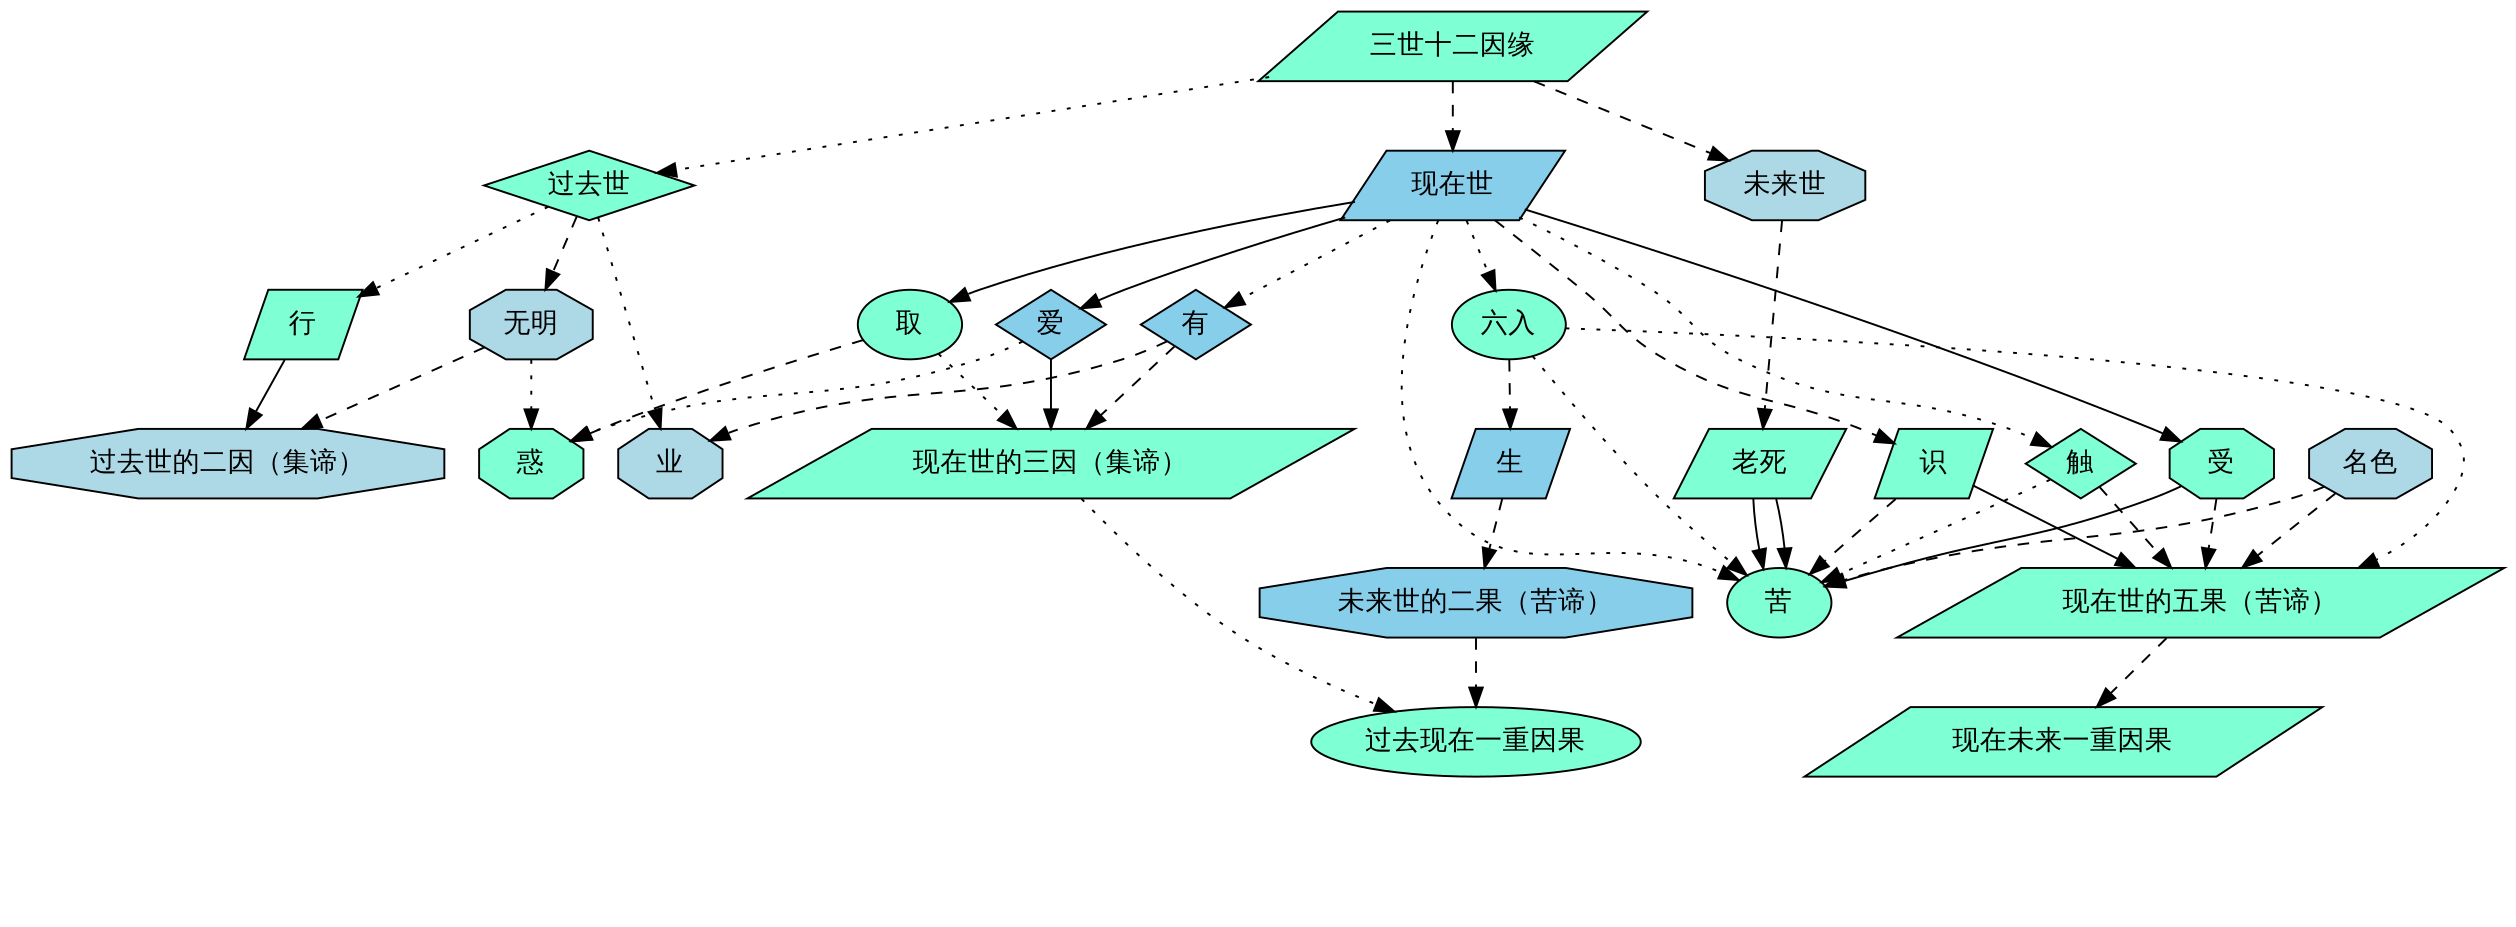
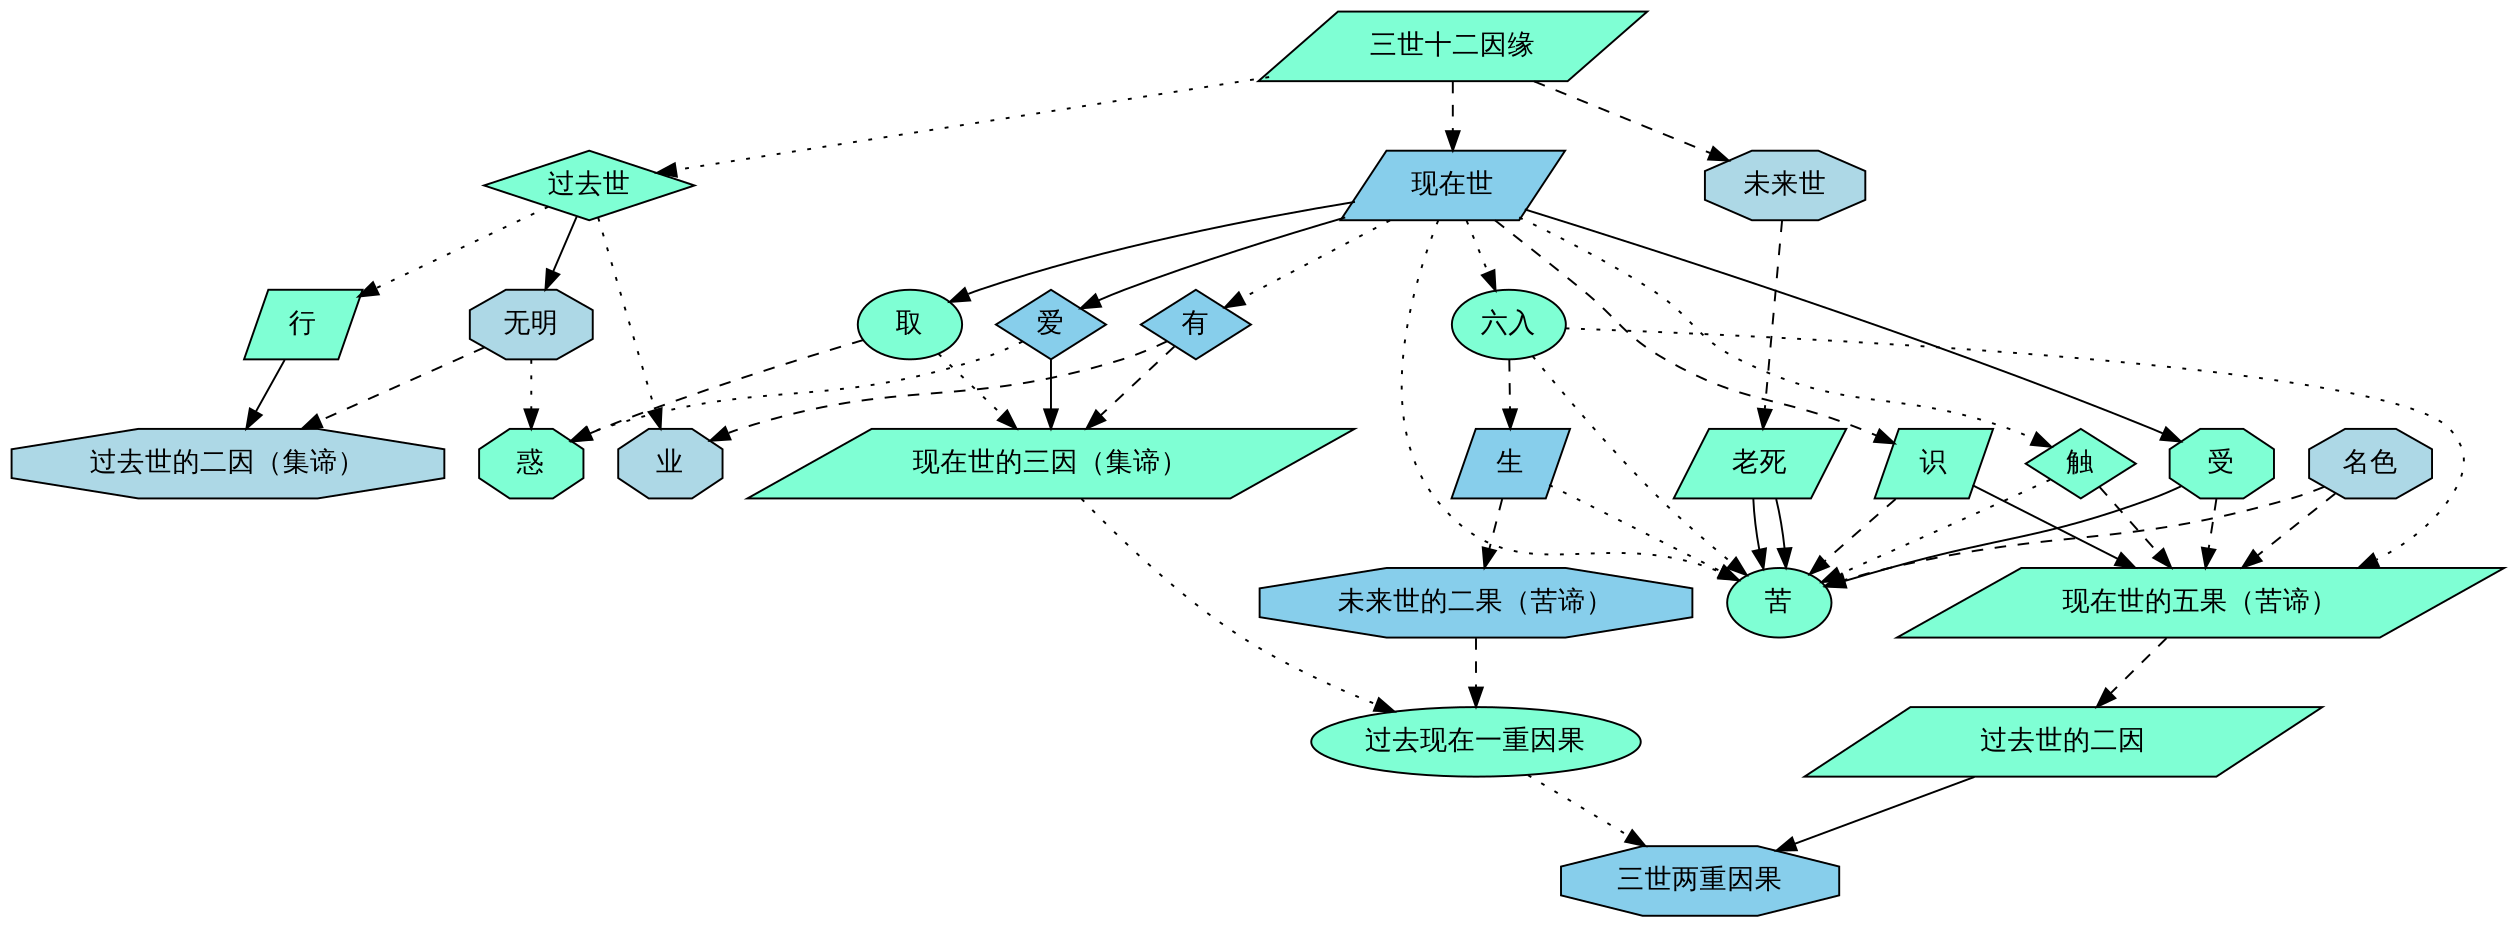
(565, 244) -> (565, 244)
none -> (1635, 528)
(2063, 742) -> (2063, 742)
none -> (1700, 881)
